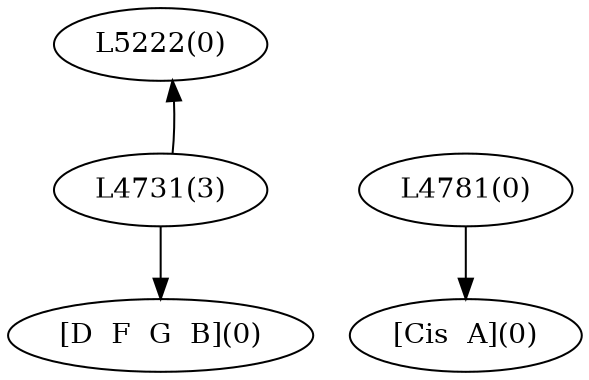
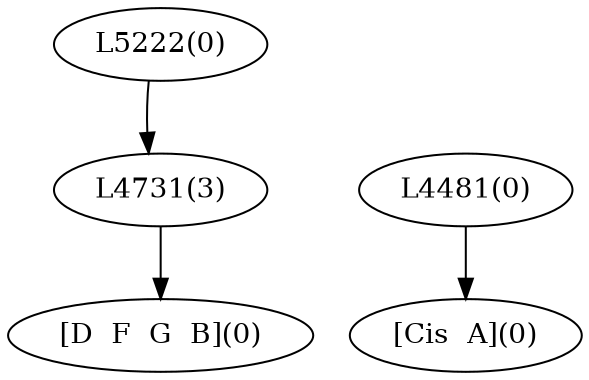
(174, 127) -> (147, 107)
(466, 190) -> (466, 190)
